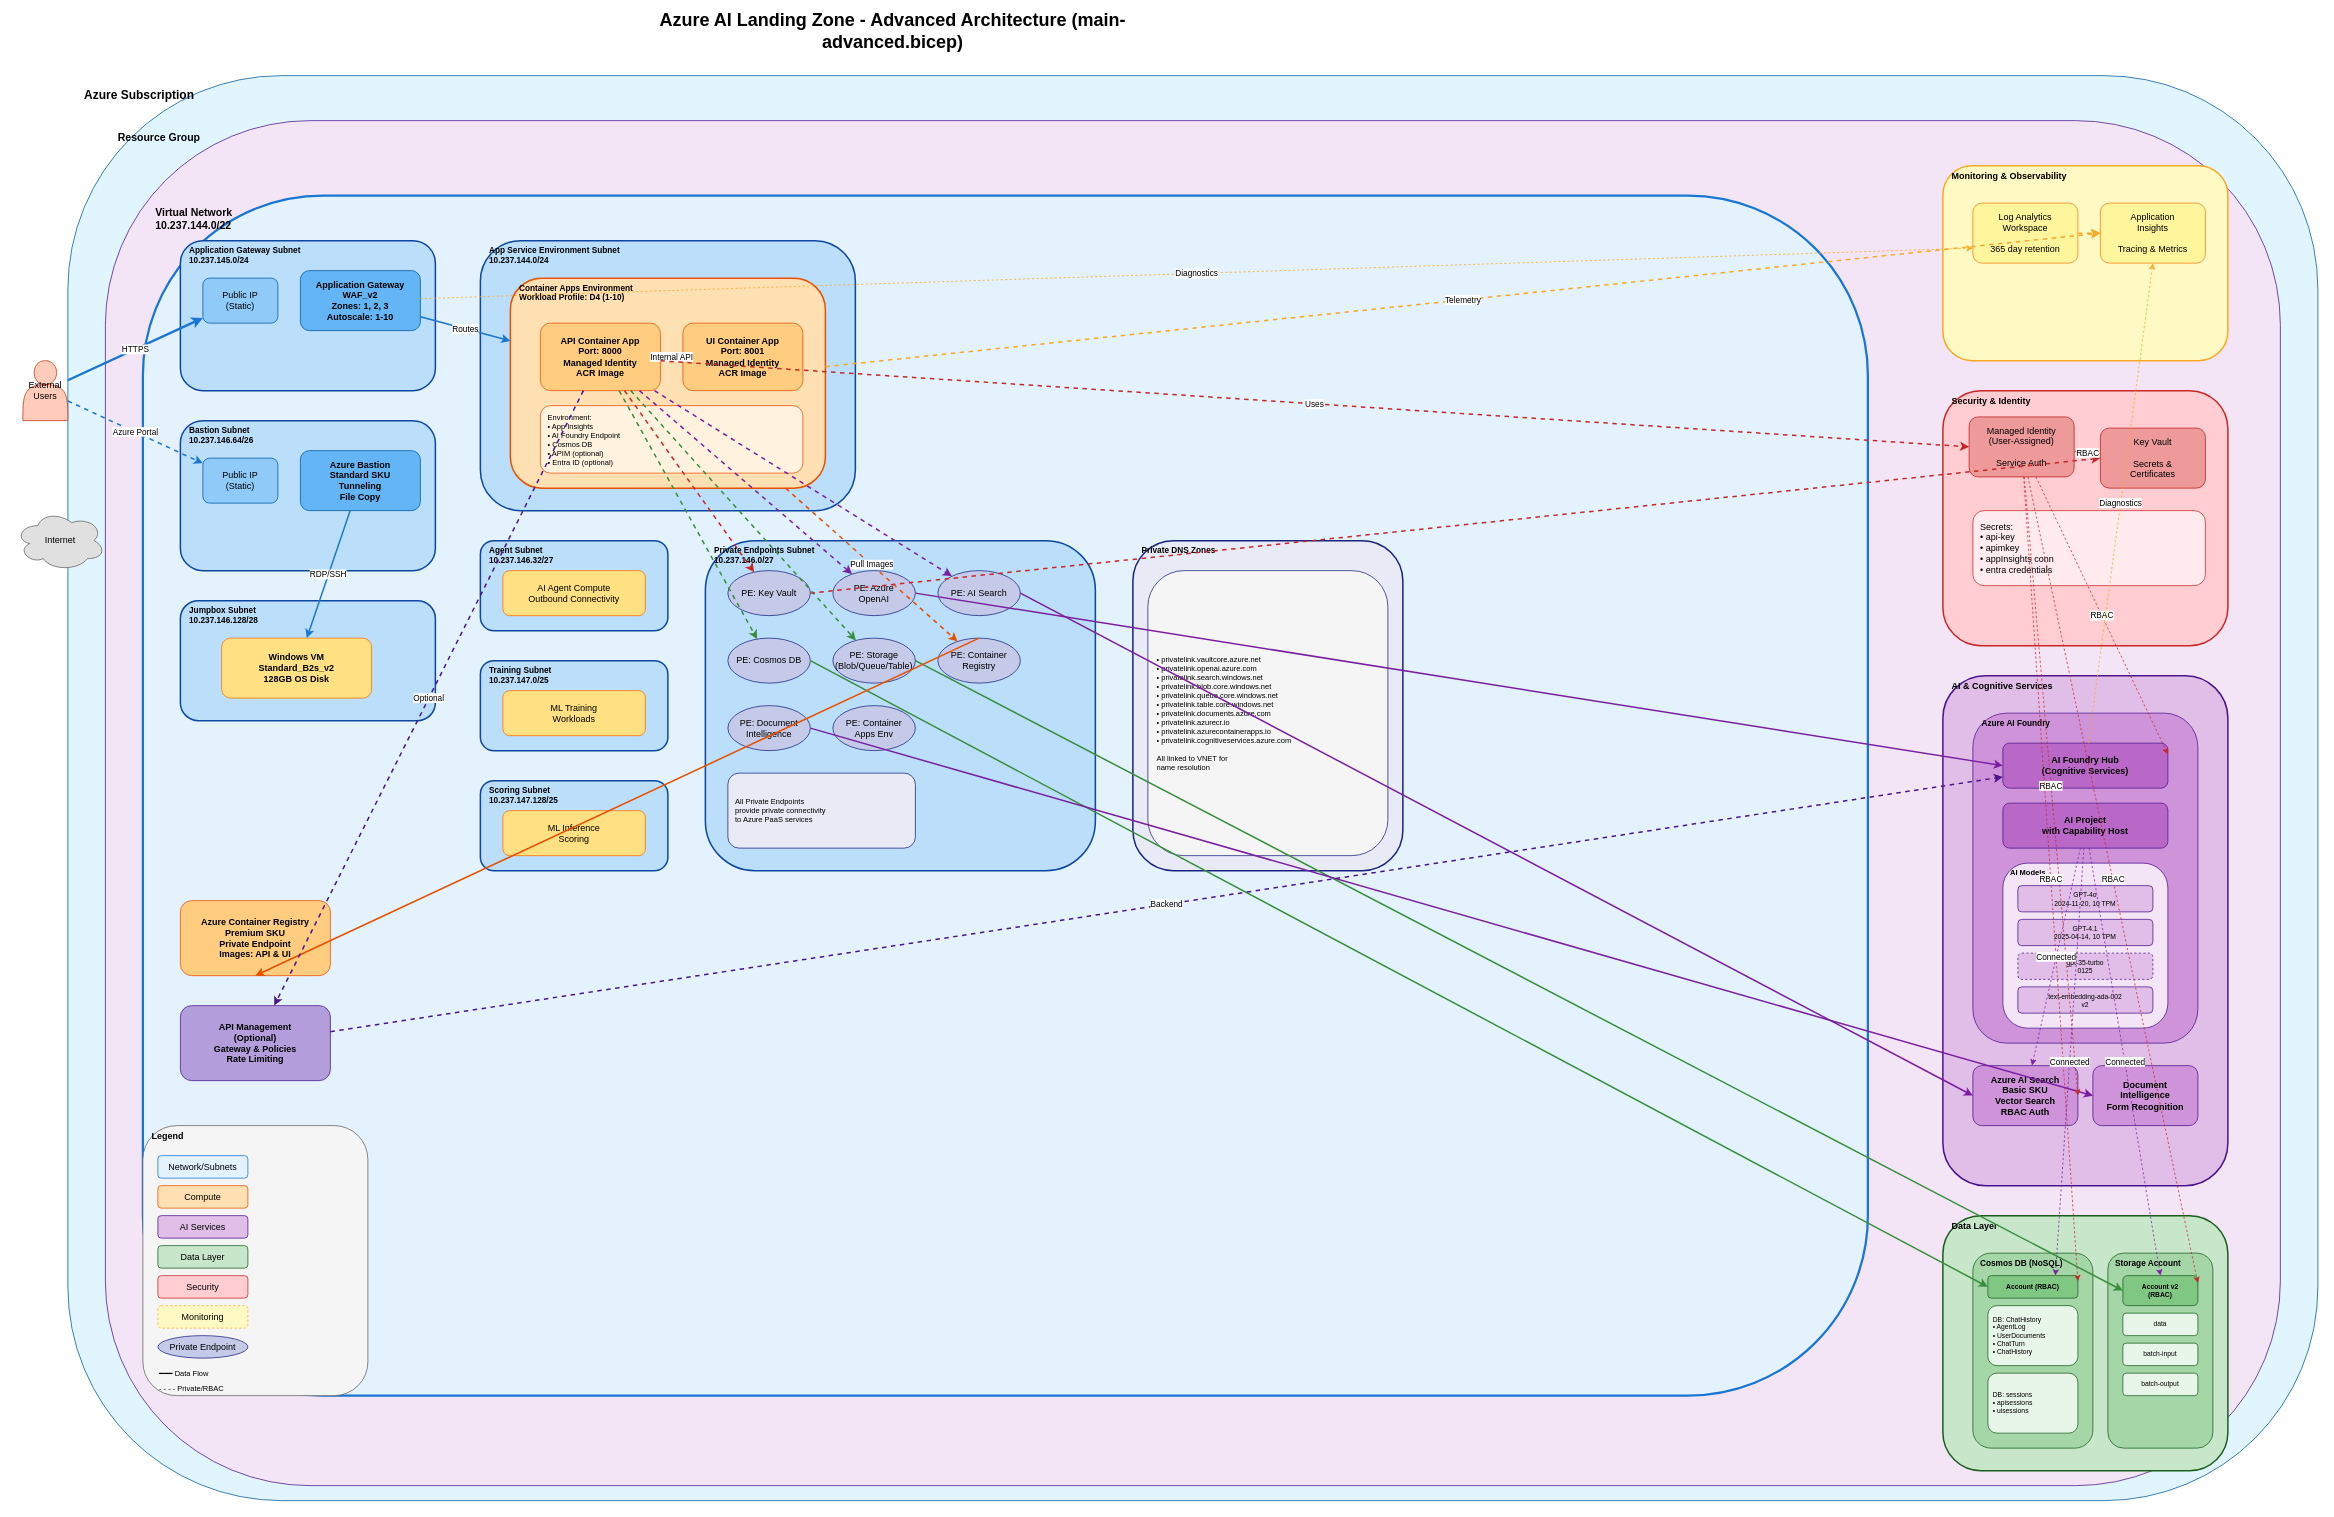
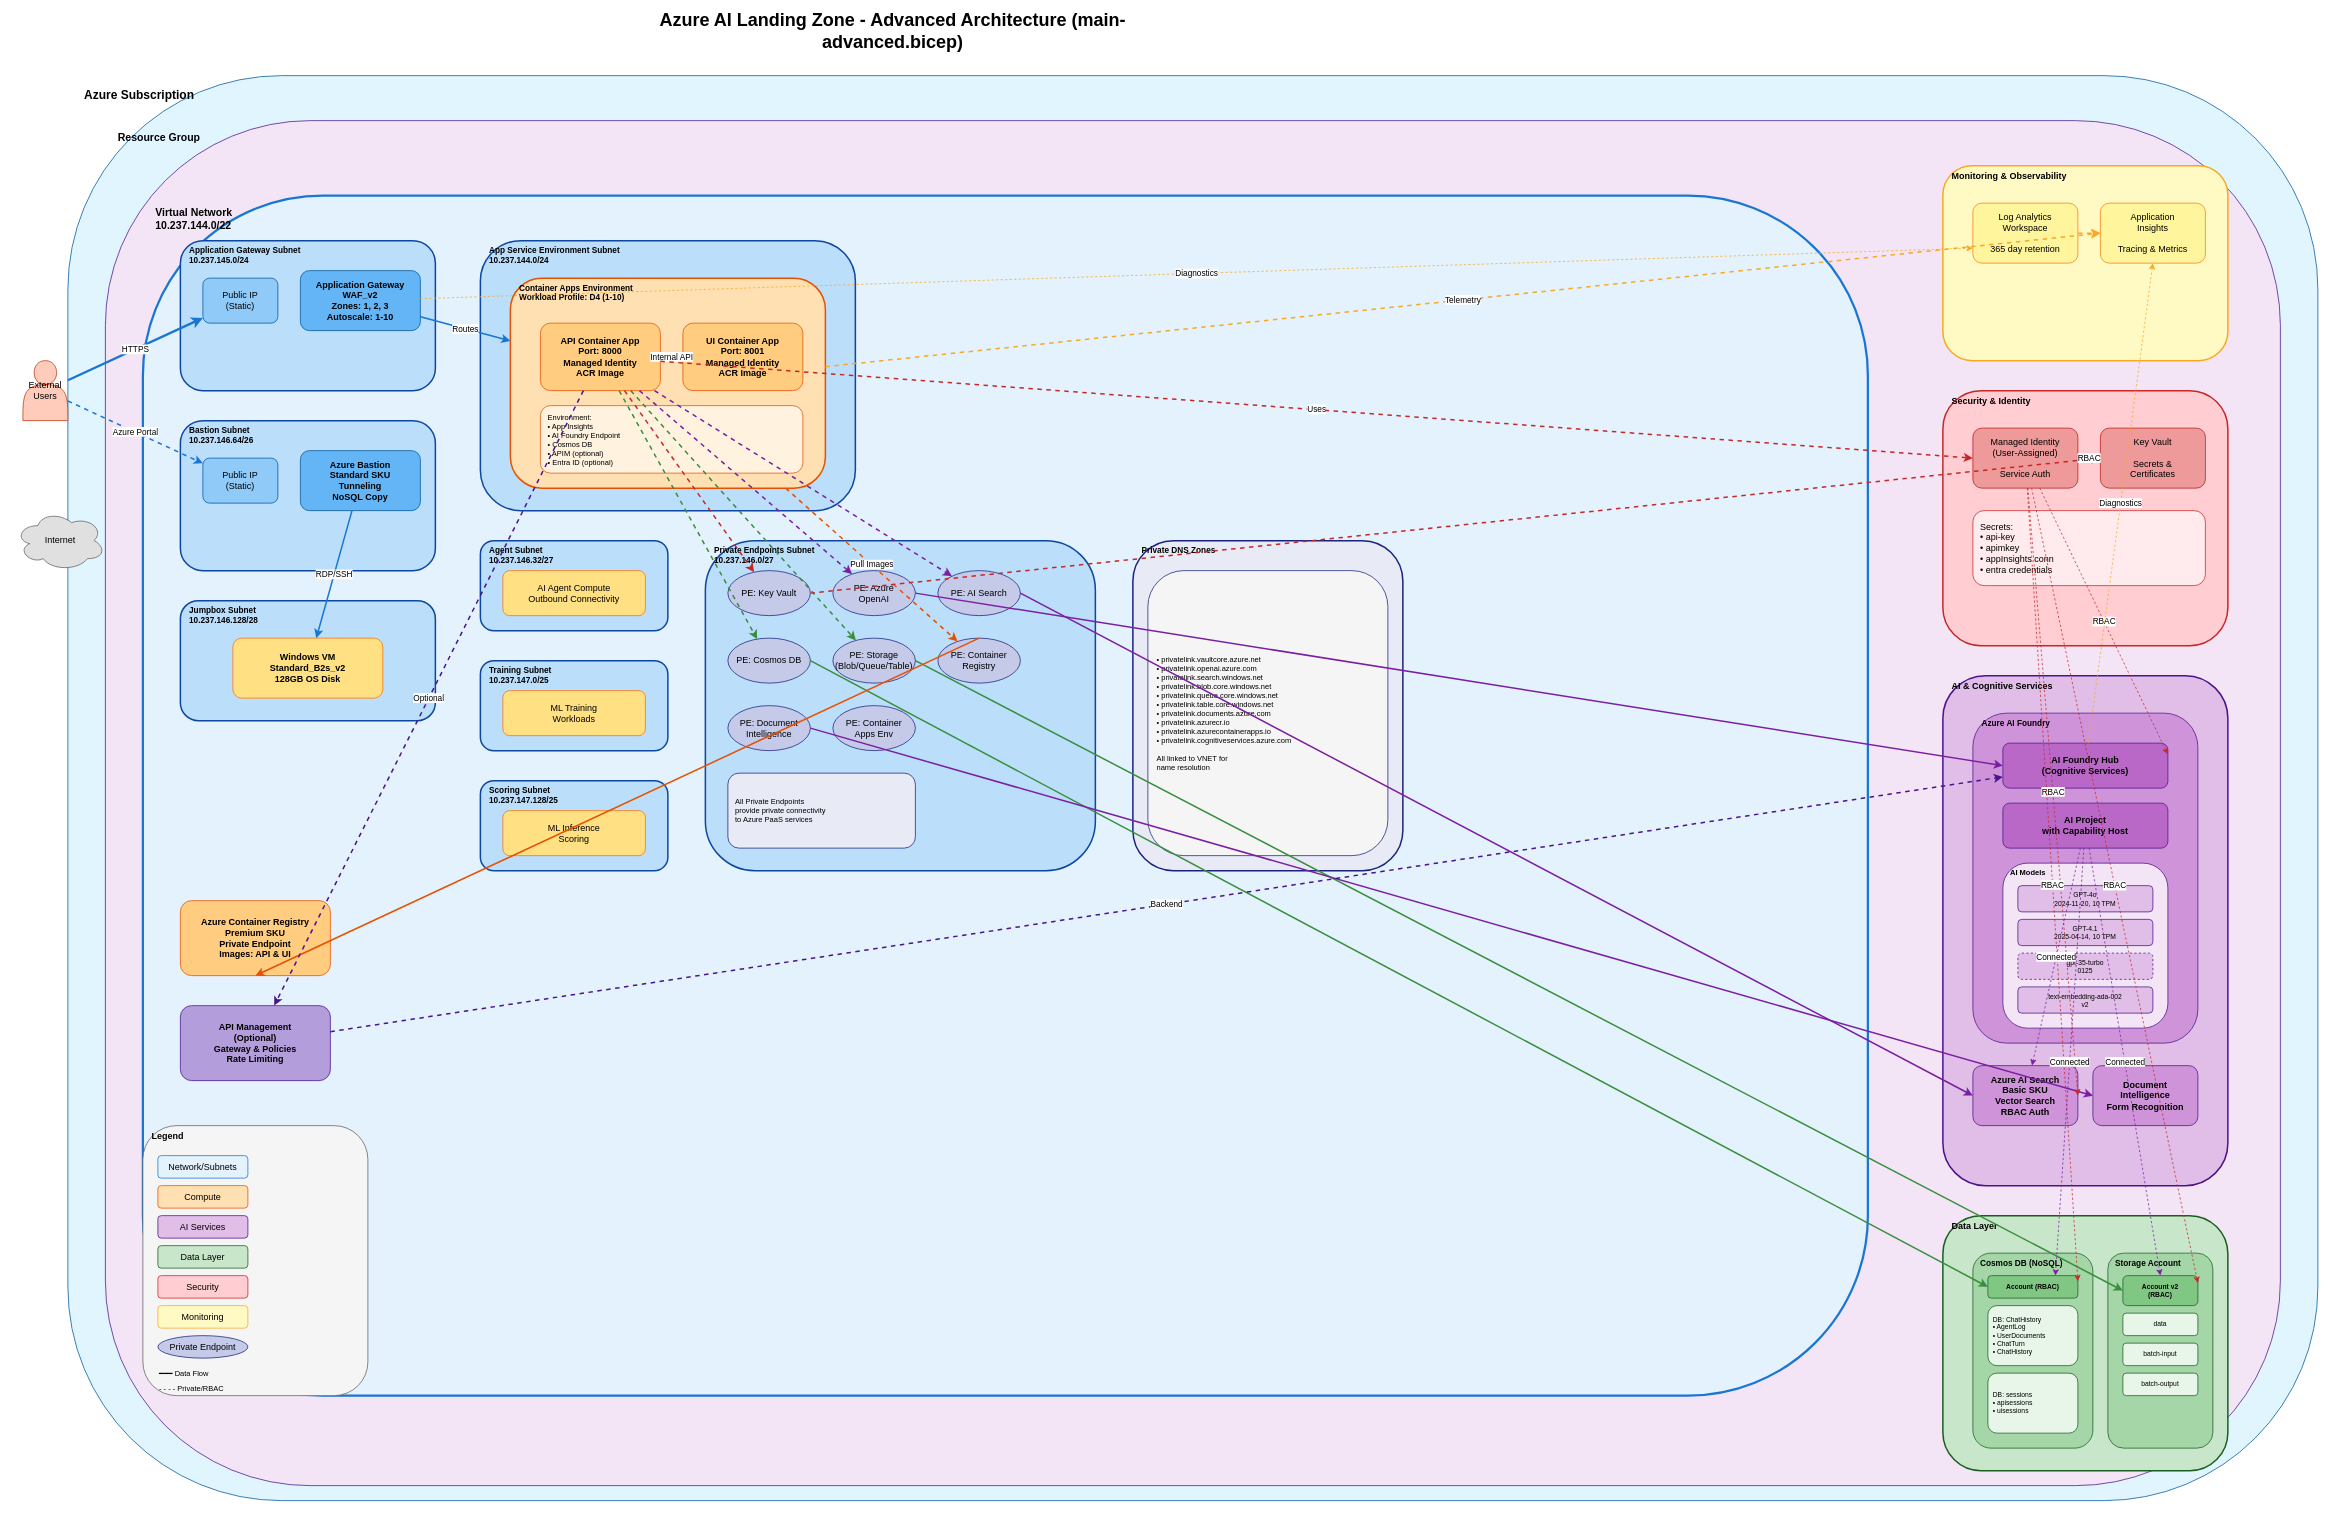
(2022, 447) -> (2025, 458)
(360, 480) -> (360, 480)
(297, 668) -> (308, 668)
(203, 1317) -> (203, 1317)
